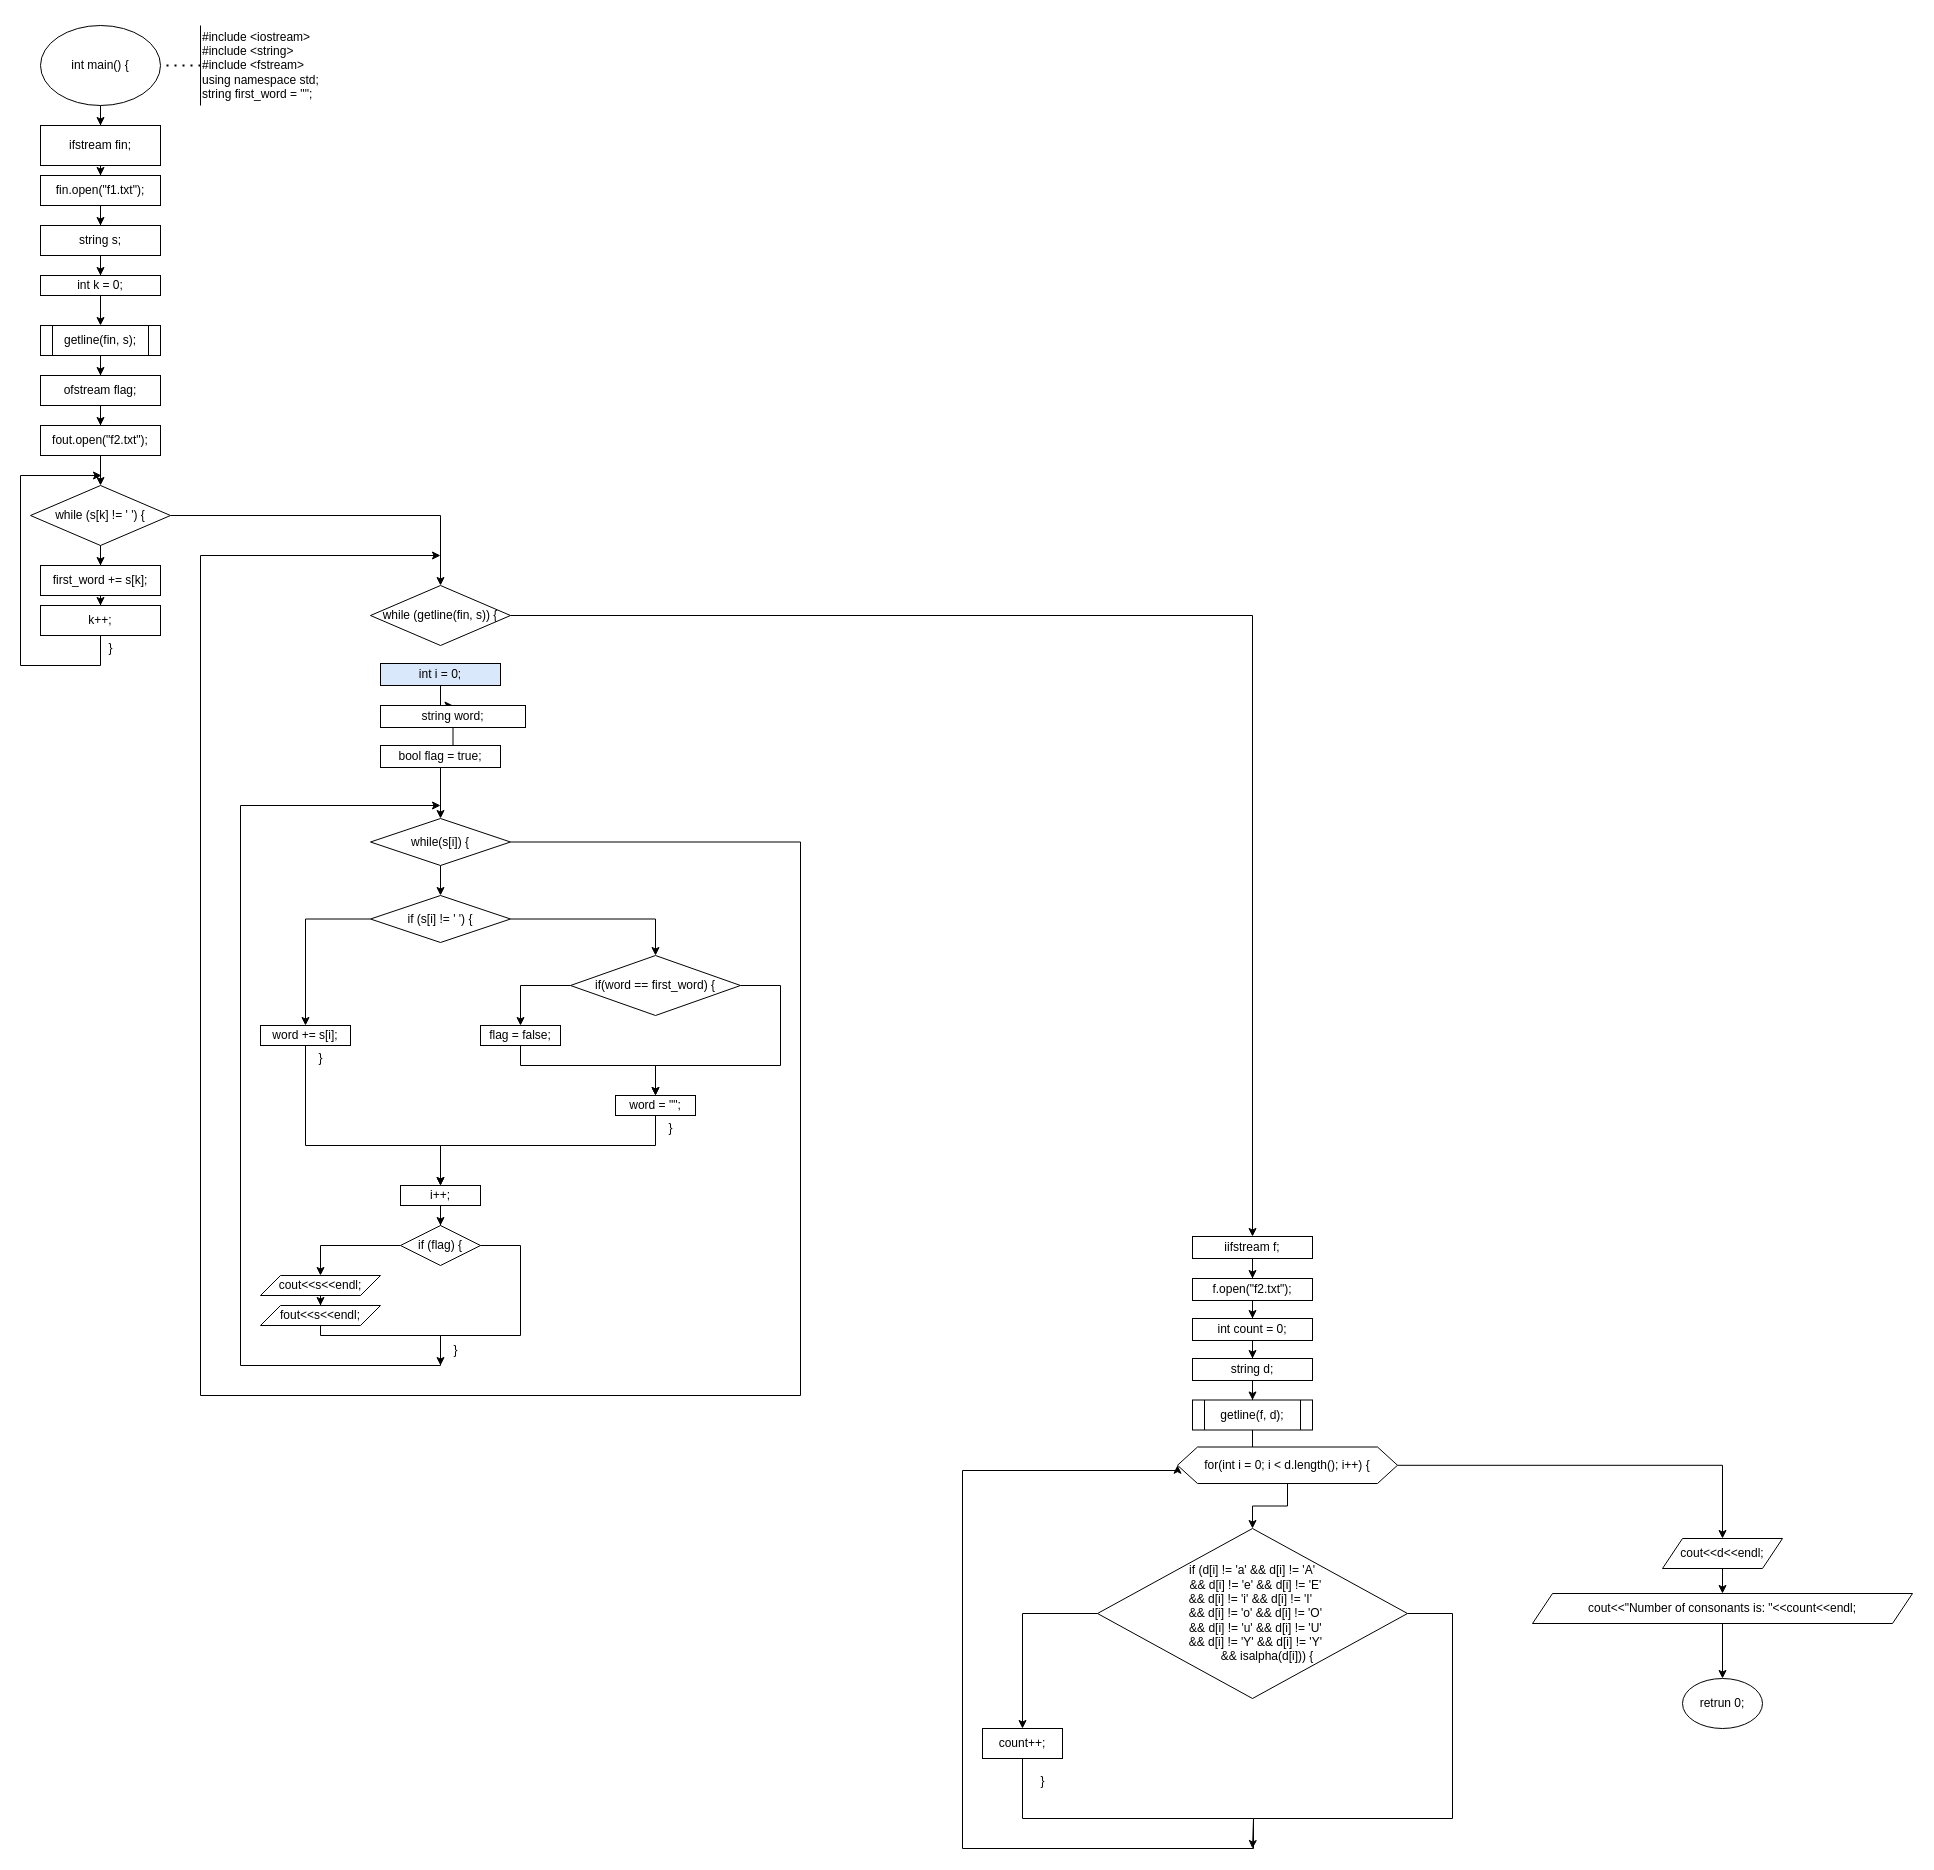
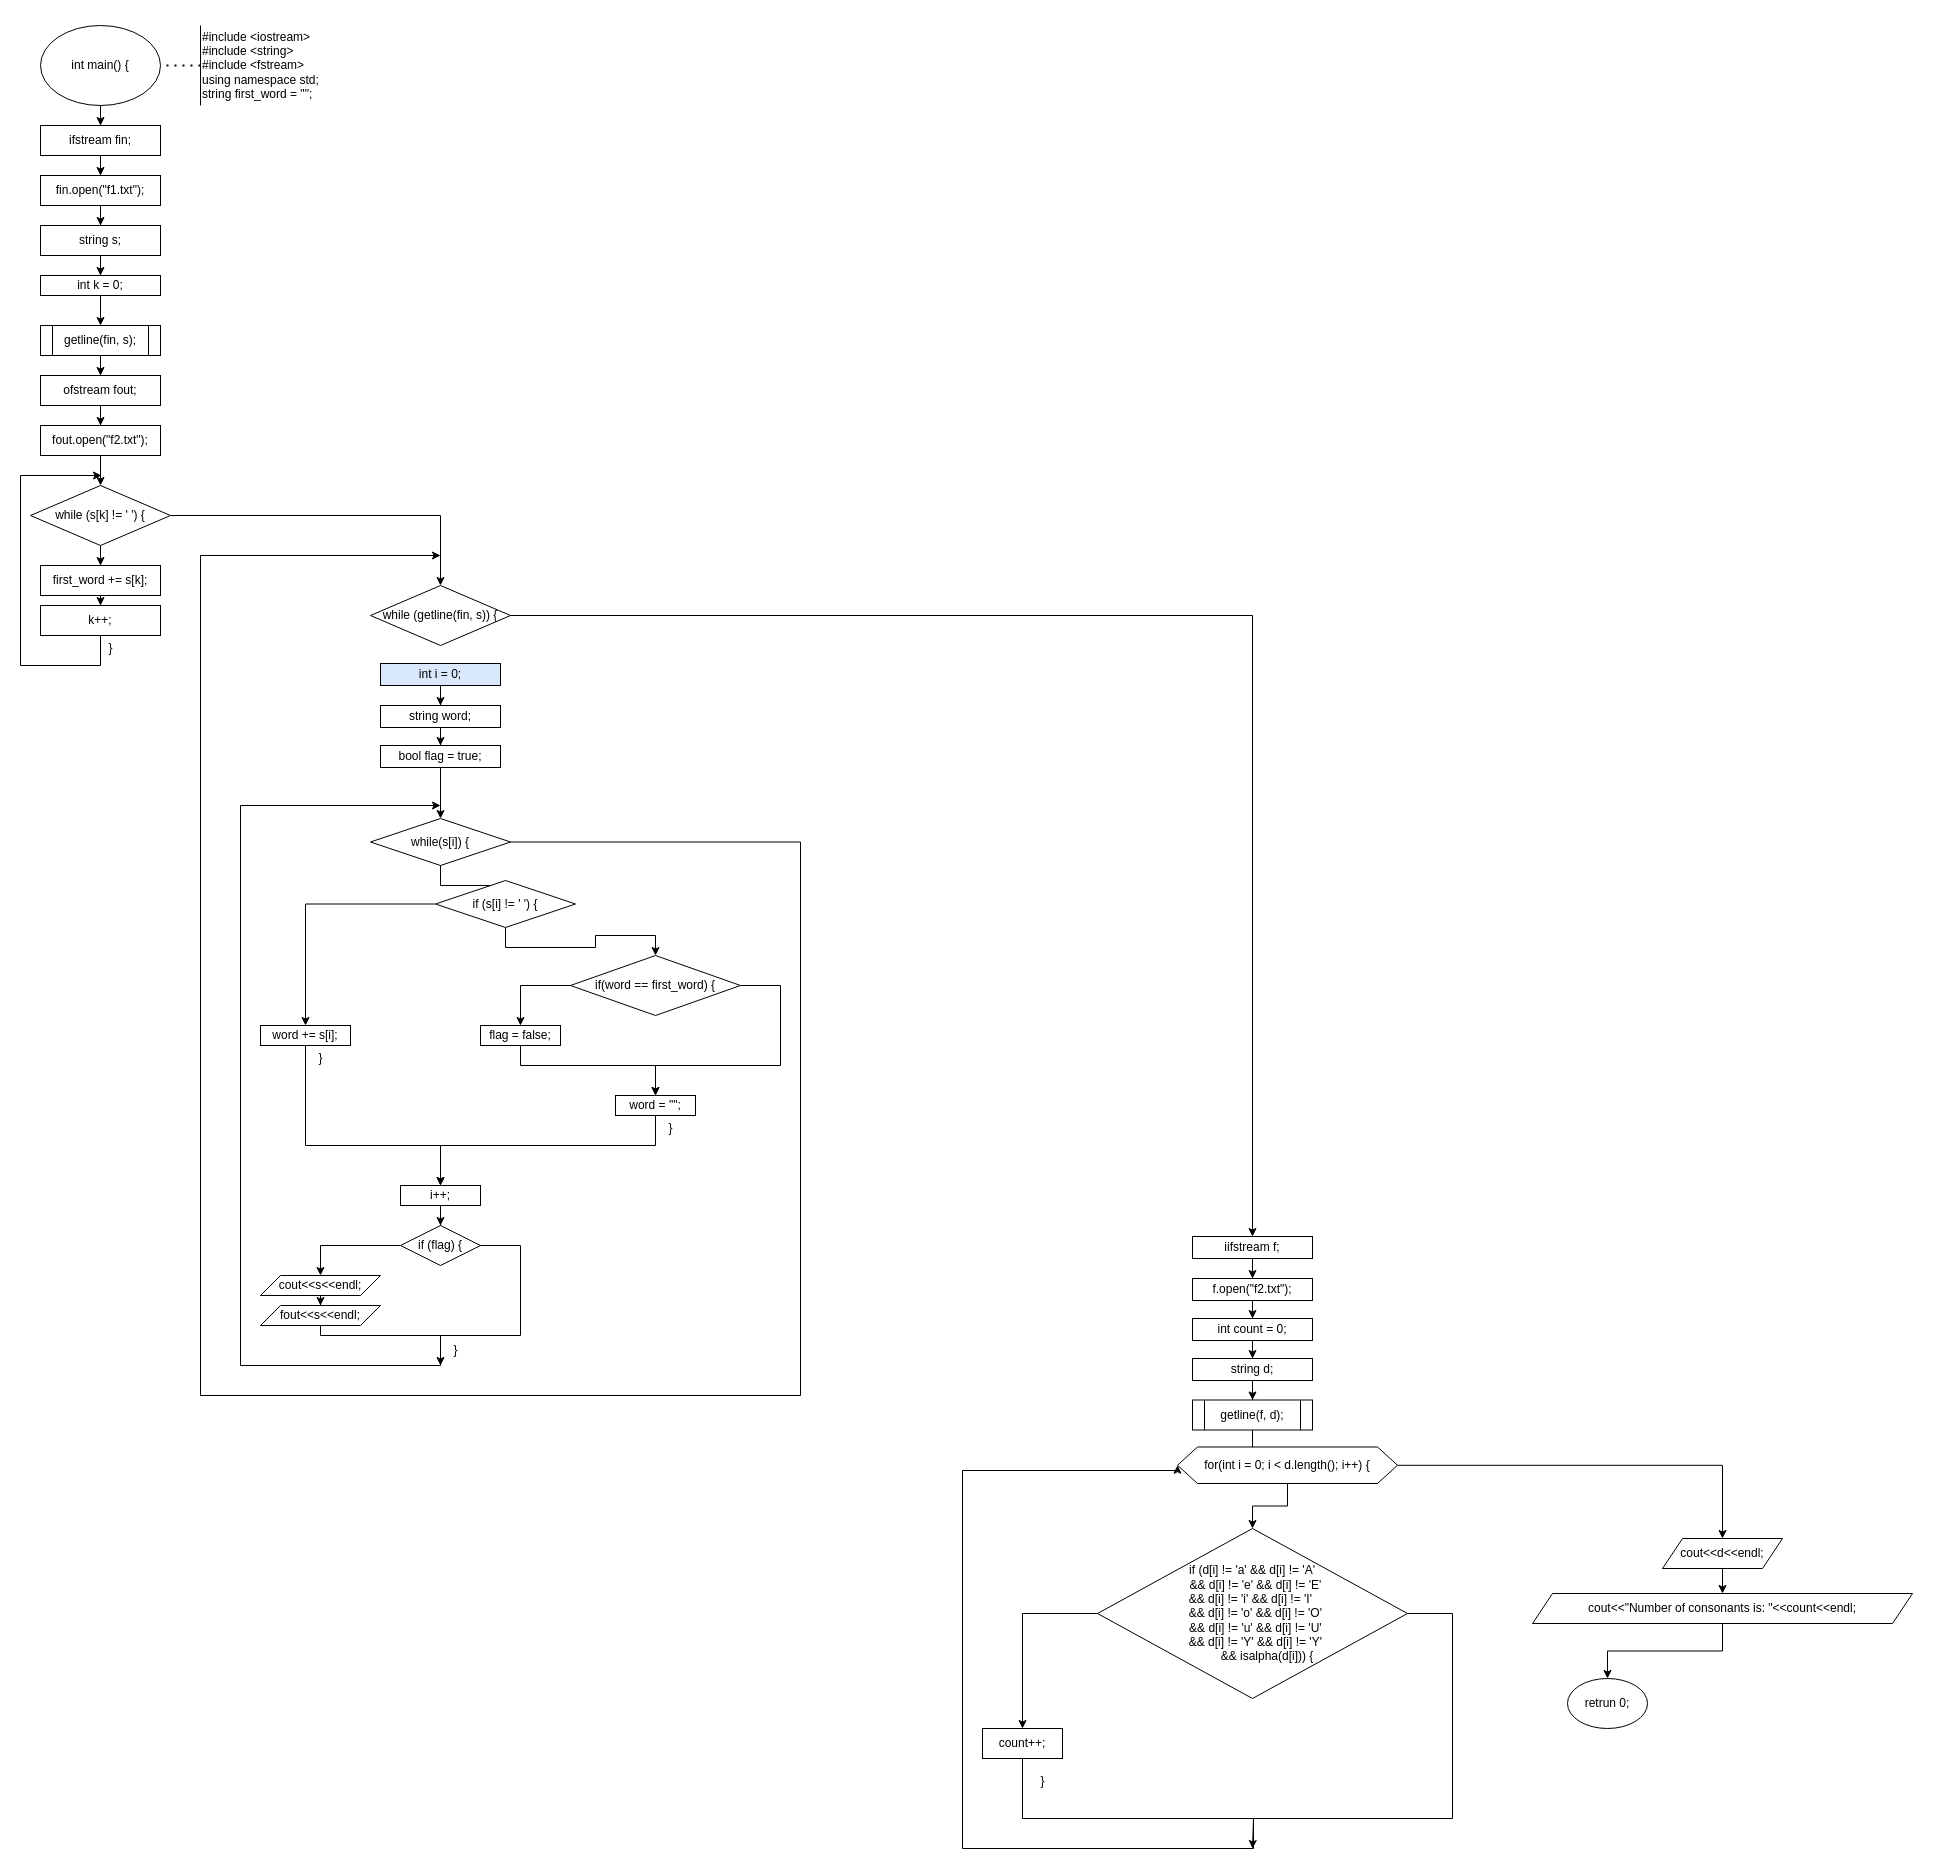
(101, 146) -> (101, 141)
(101, 391) -> (101, 391)
(453, 717) -> (441, 717)
(441, 919) -> (506, 904)
(1723, 1704) -> (1608, 1704)
